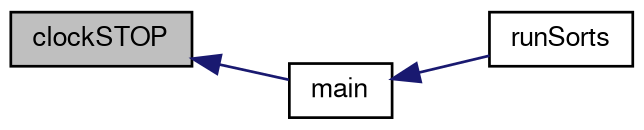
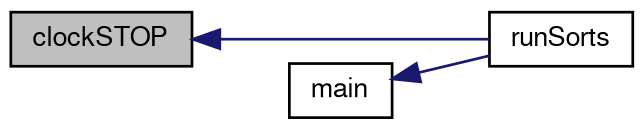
(254, 72) -> (355, 39)
